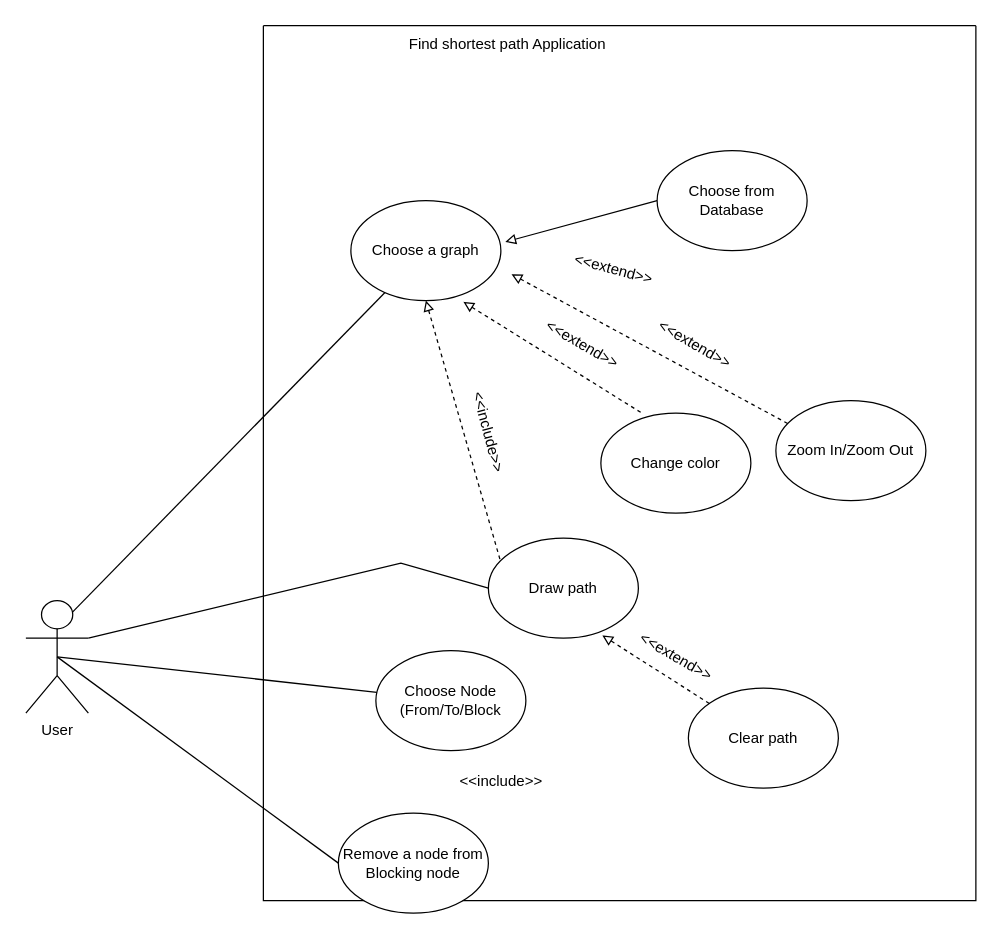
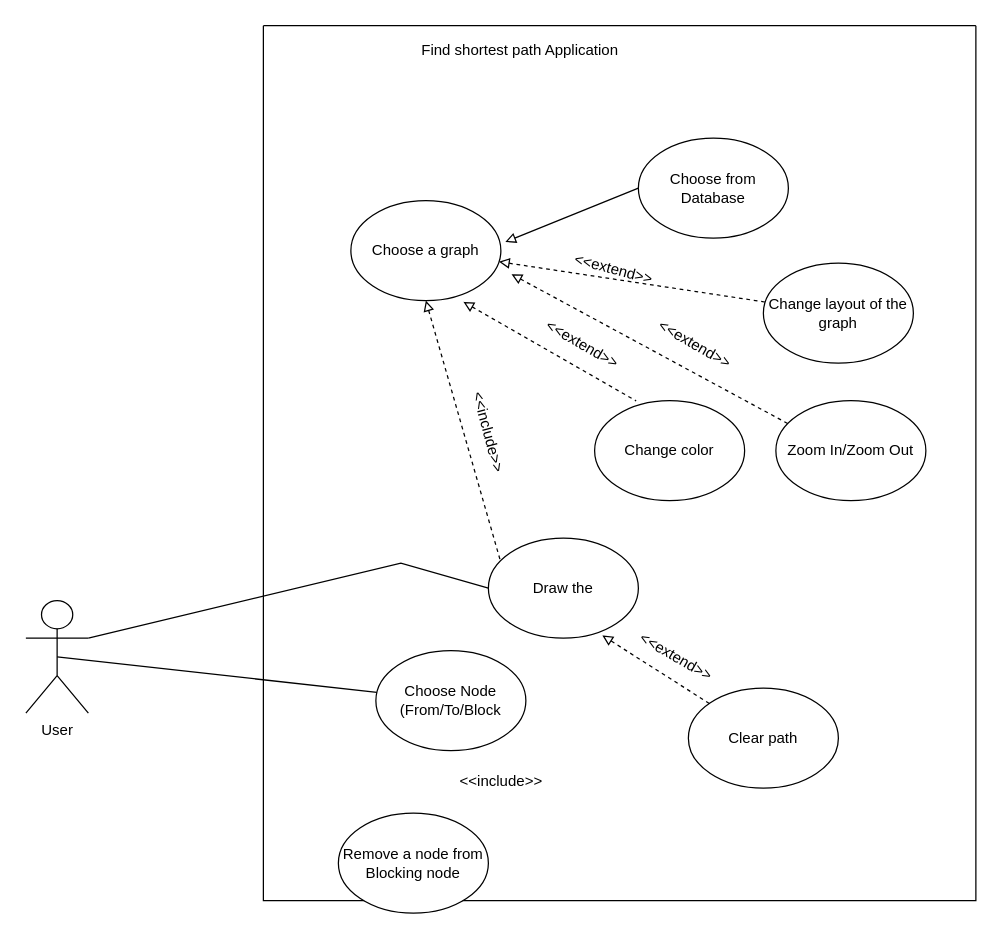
(507, 44) -> (519, 51)
(732, 201) -> (713, 188)
none -> (636, 283)
none -> (838, 313)
(229, 452) -> none
(676, 463) -> (669, 451)
(563, 588) -> (563, 588)
(198, 761) -> none
